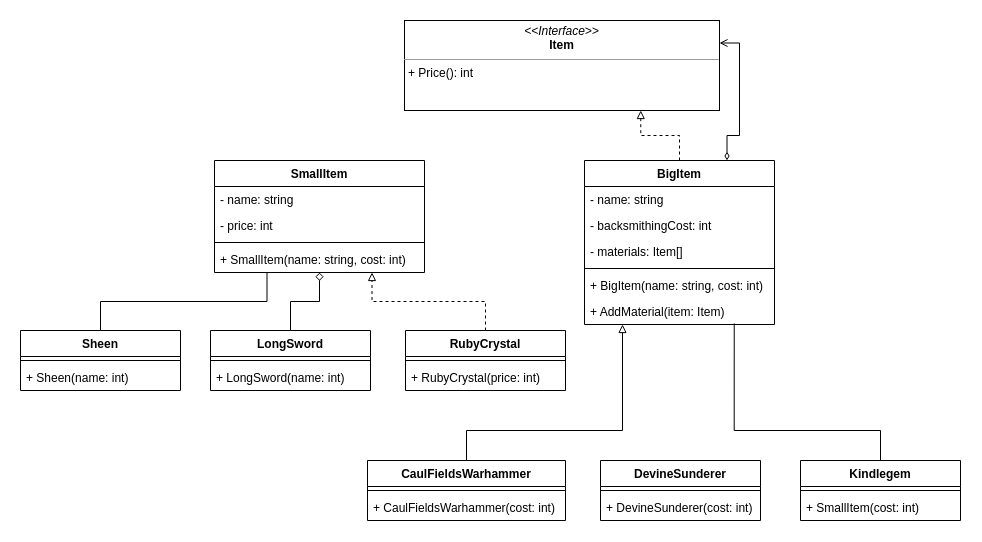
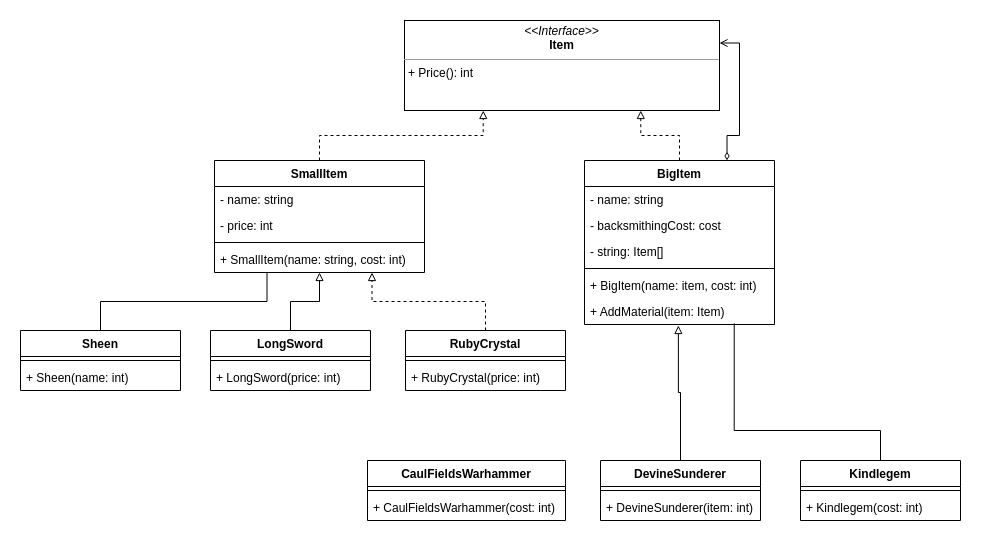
none -> (397, 136)
(658, 226) -> (663, 226)
(646, 252) -> (638, 252)
(320, 281) -> (320, 282)
(689, 286) -> (682, 286)
(284, 378) -> (285, 378)
none -> (681, 397)
(578, 431) -> none
(689, 508) -> (687, 508)
(871, 508) -> (871, 508)
